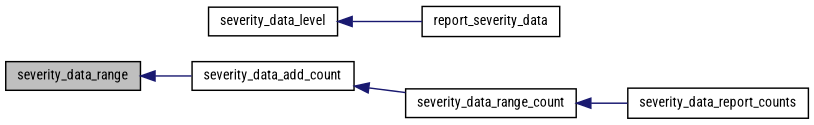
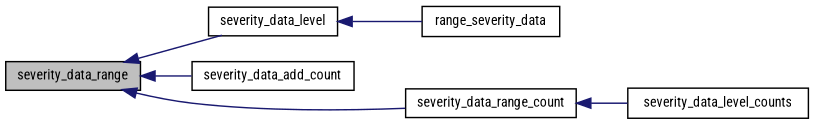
(491, 22) -> (491, 22)
none -> (180, 47)
(387, 90) -> (270, 109)
(718, 103) -> (718, 103)
